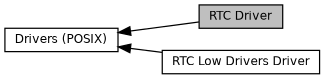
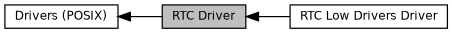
(146, 50) -> (274, 17)
